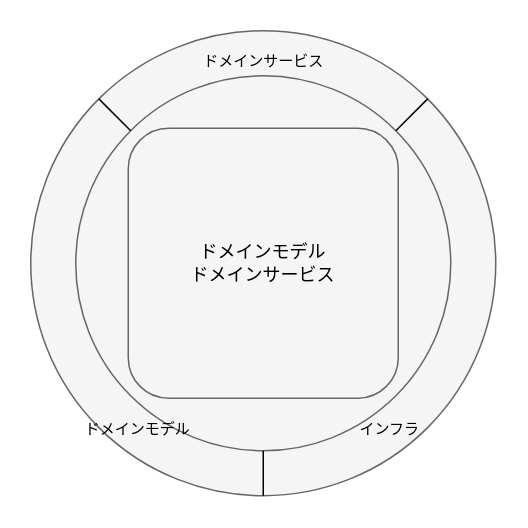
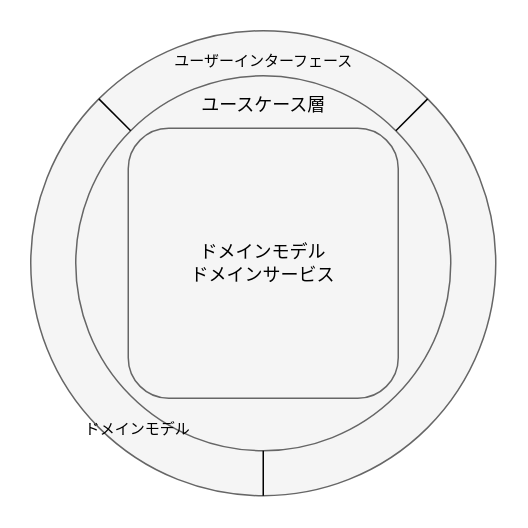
(264, 61) -> (264, 61)
none -> (263, 106)
(389, 428) -> none
